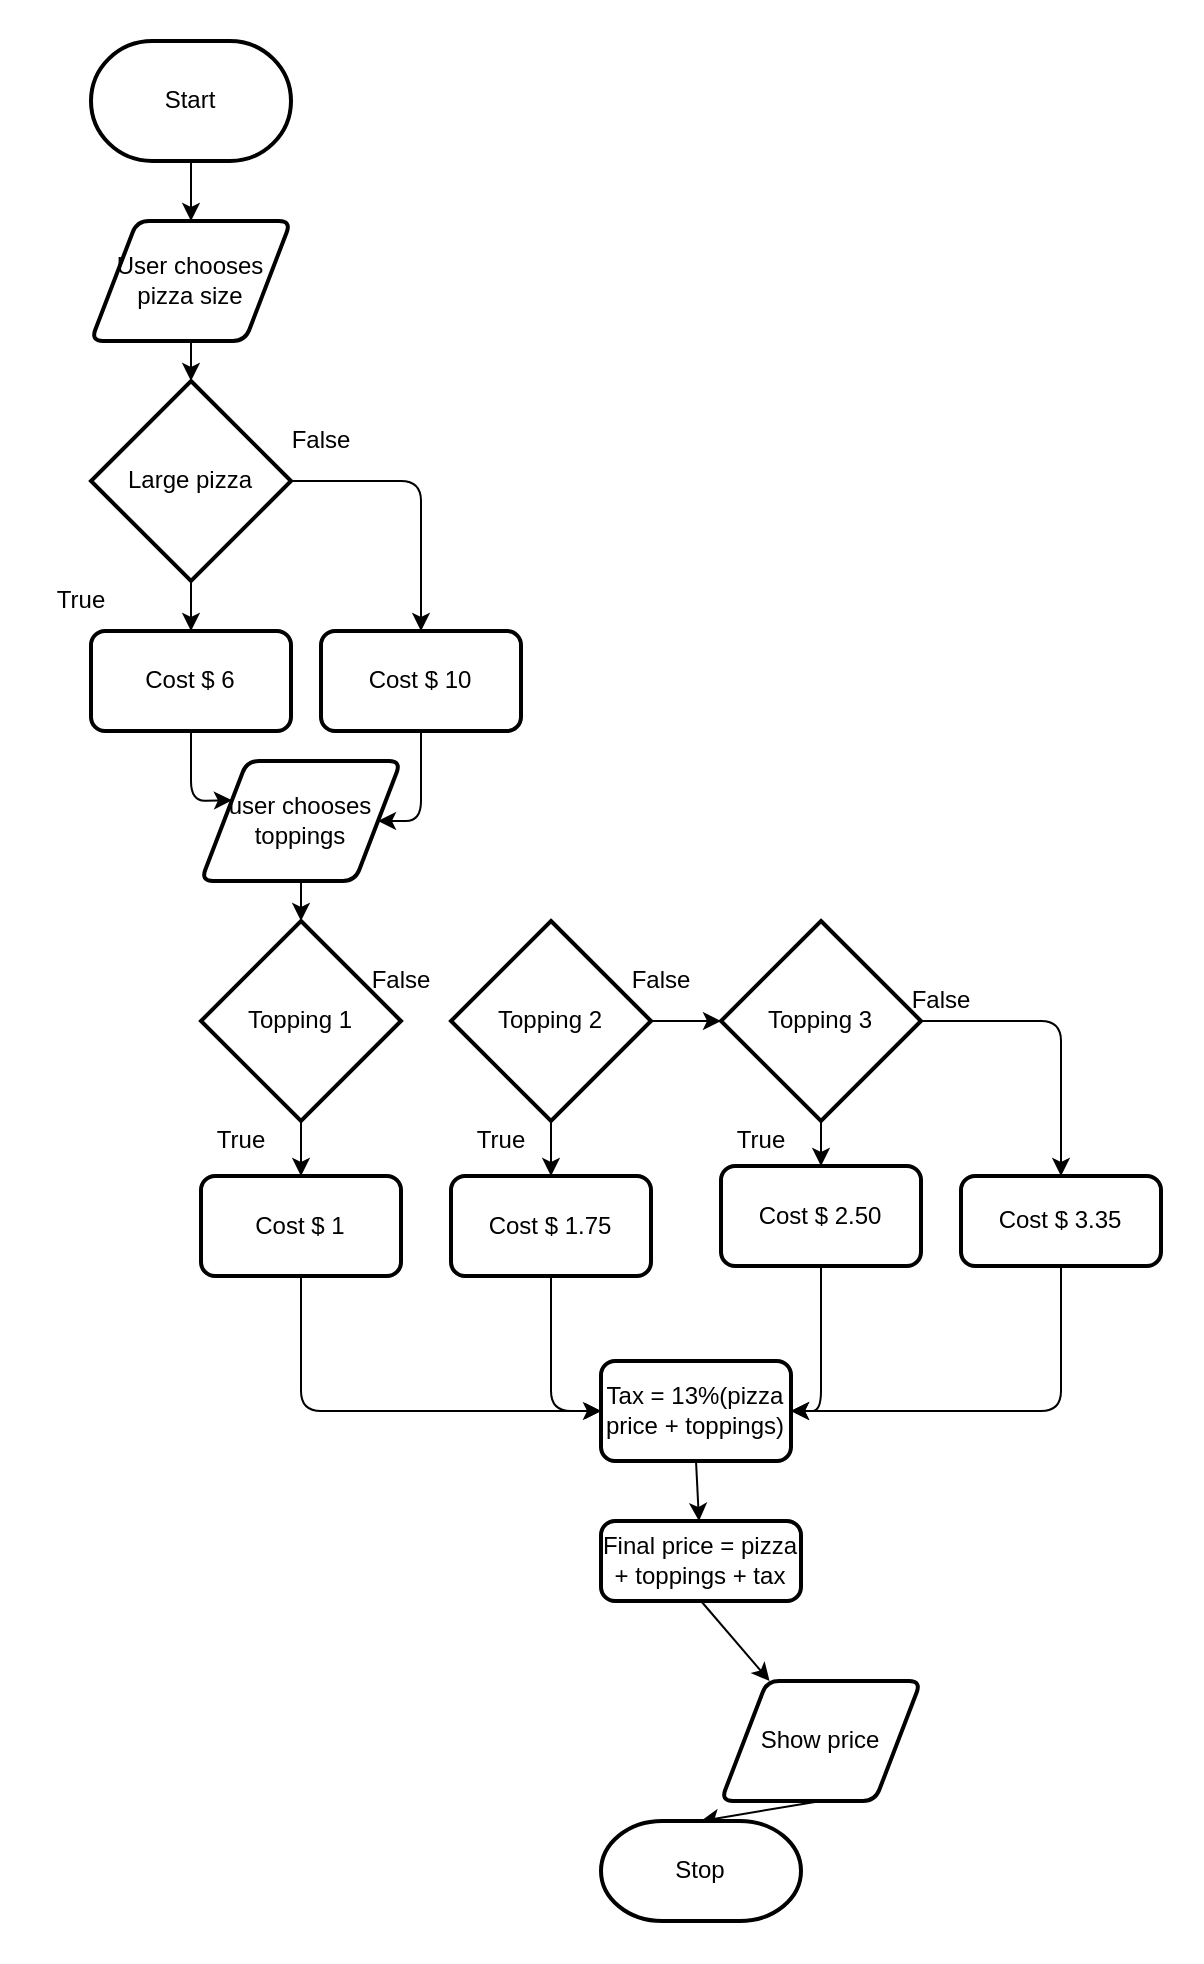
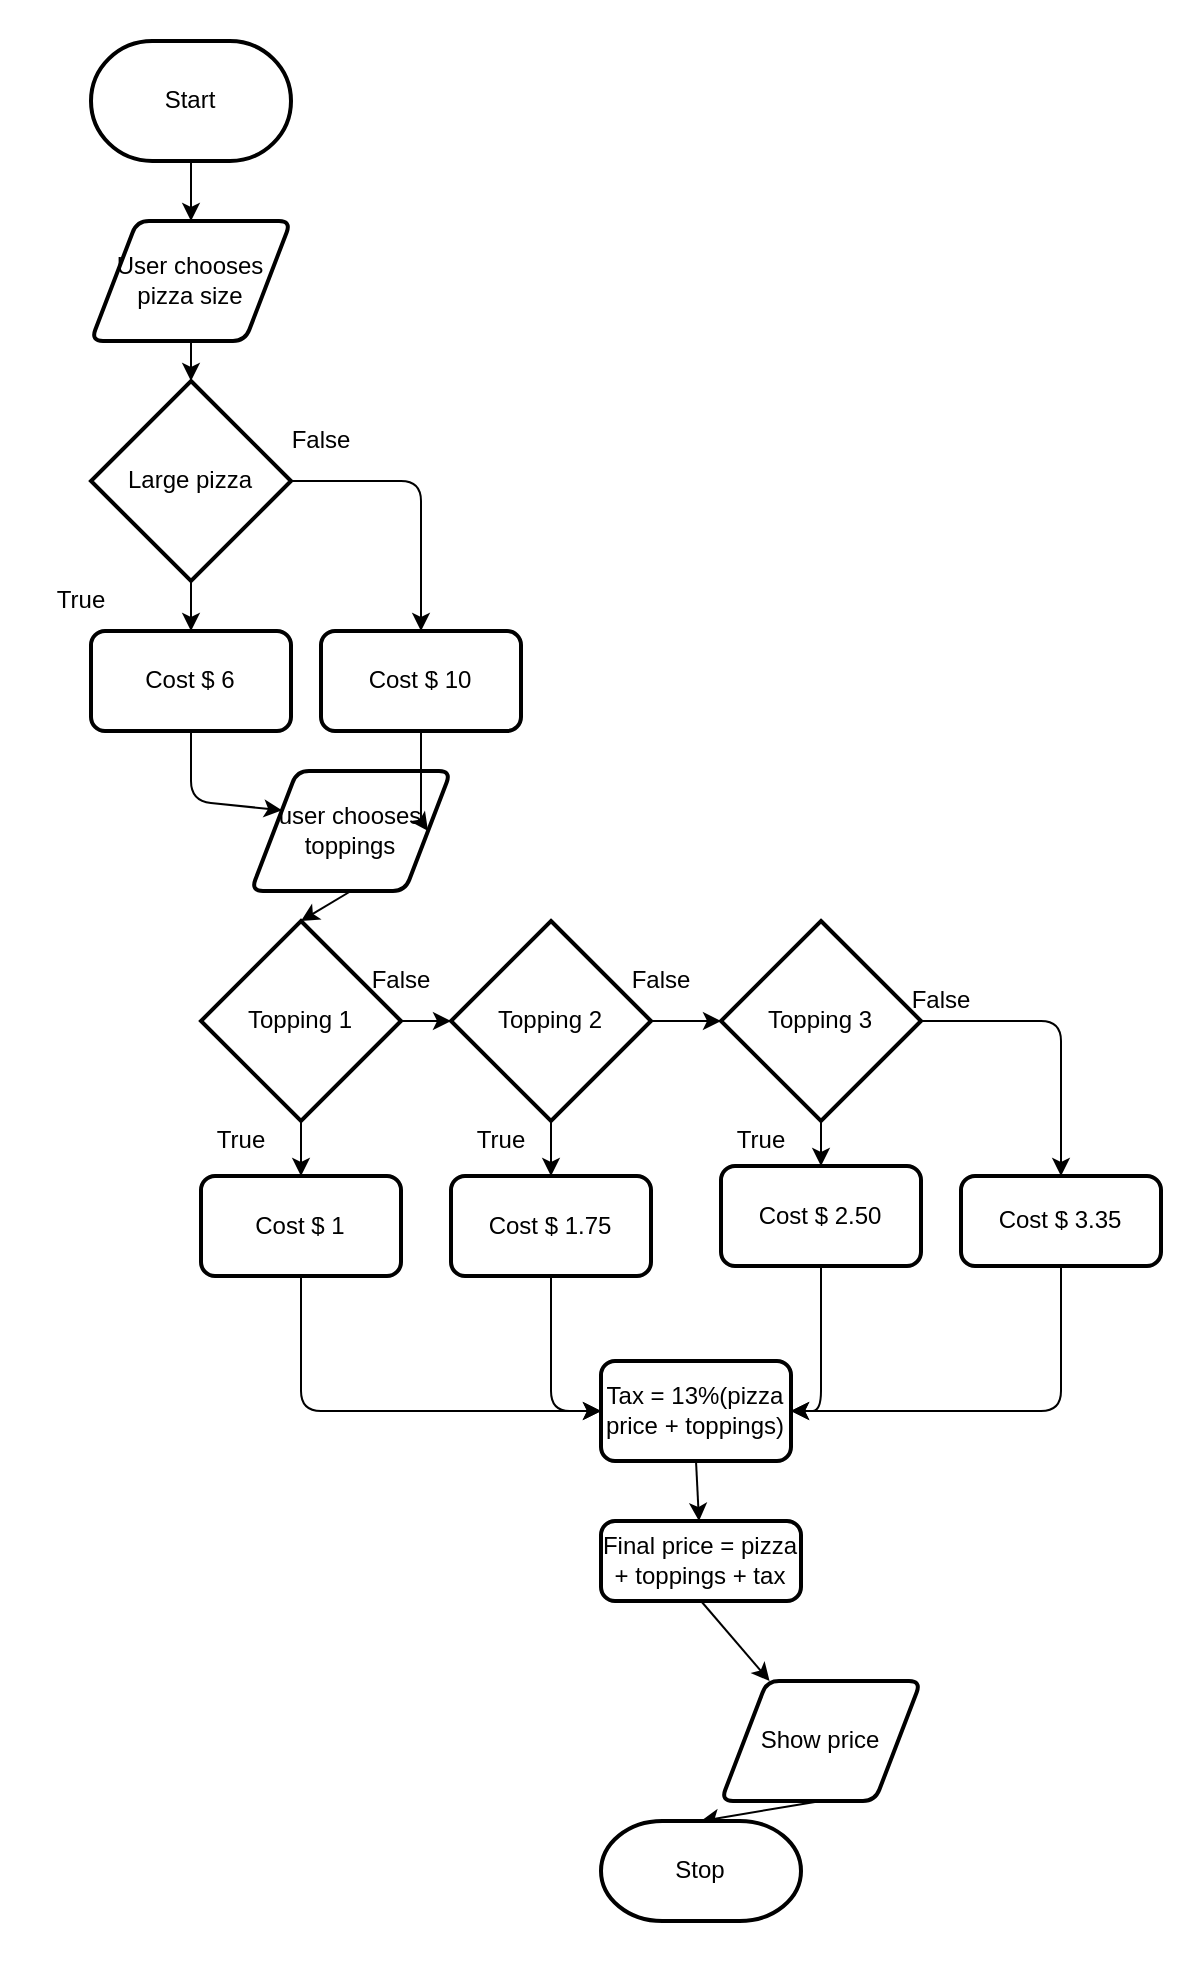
(301, 821) -> (351, 831)
none -> (419, 1021)
(555, 1405) -> (555, 1405)
